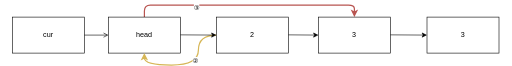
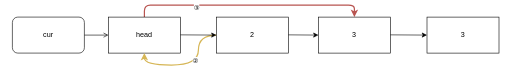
(48, 35) -> (48, 35)
